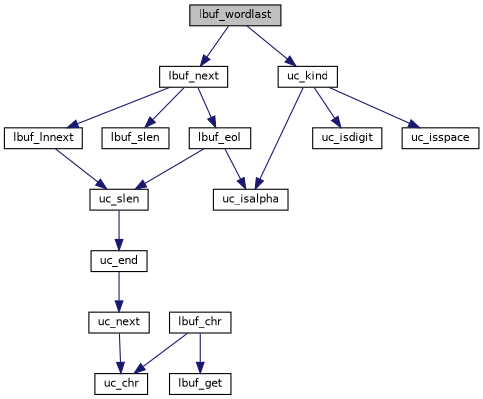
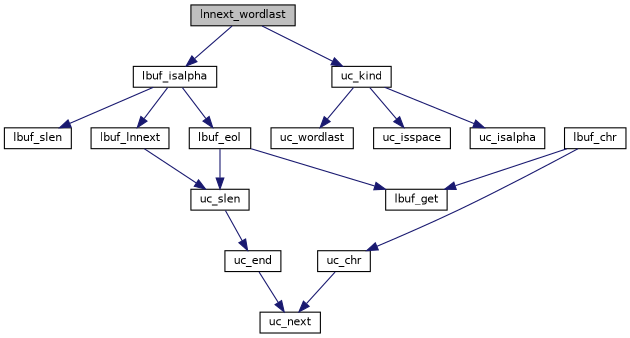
(235, 15) -> (243, 15)
(194, 77) -> (175, 77)
(347, 138) -> (312, 138)
(233, 164) -> (313, 167)
(120, 348) -> (321, 288)
